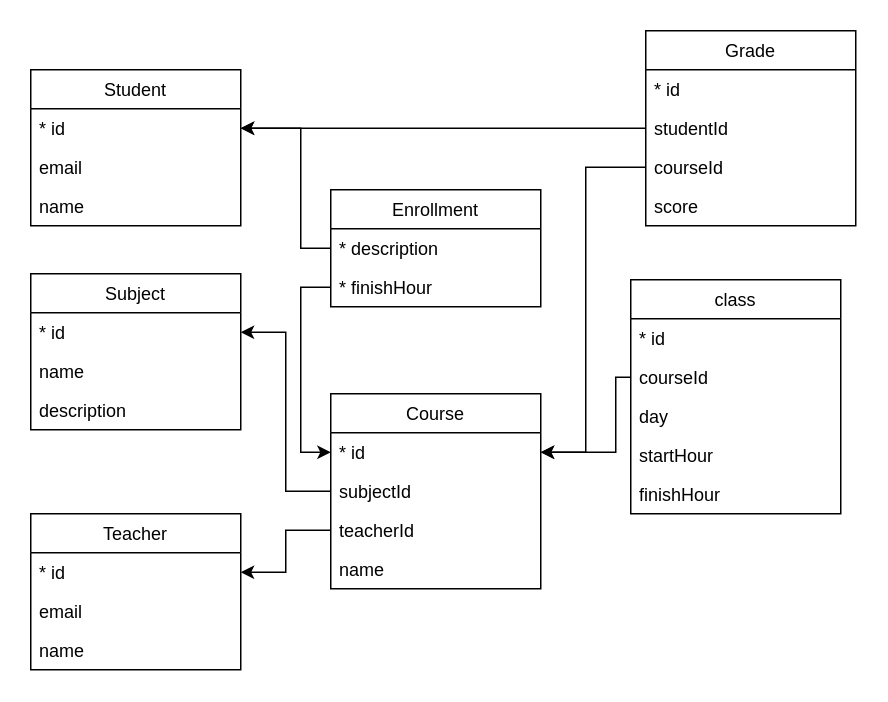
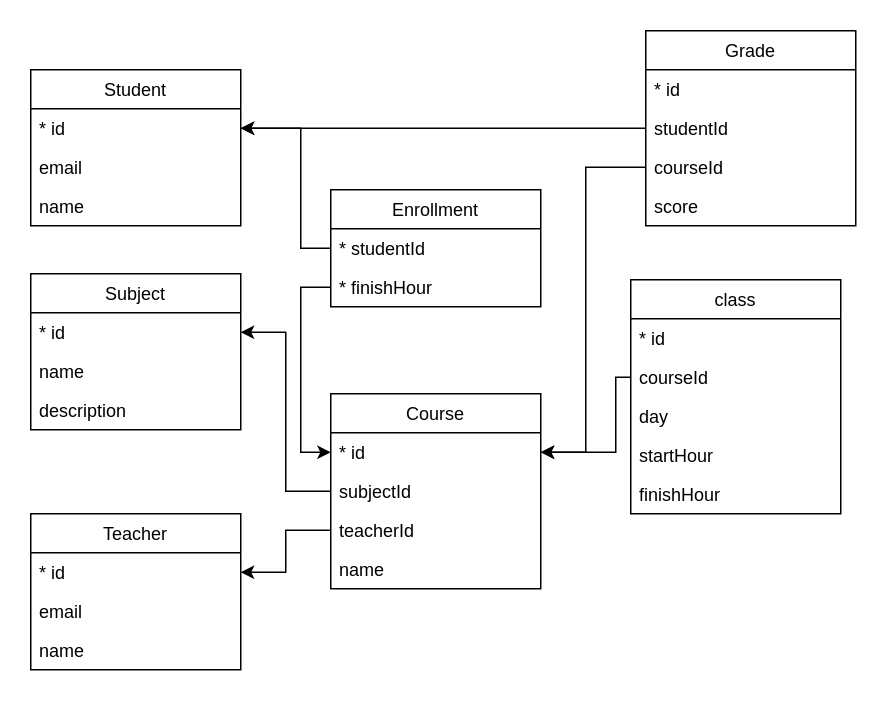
(398, 249) -> (392, 249)
